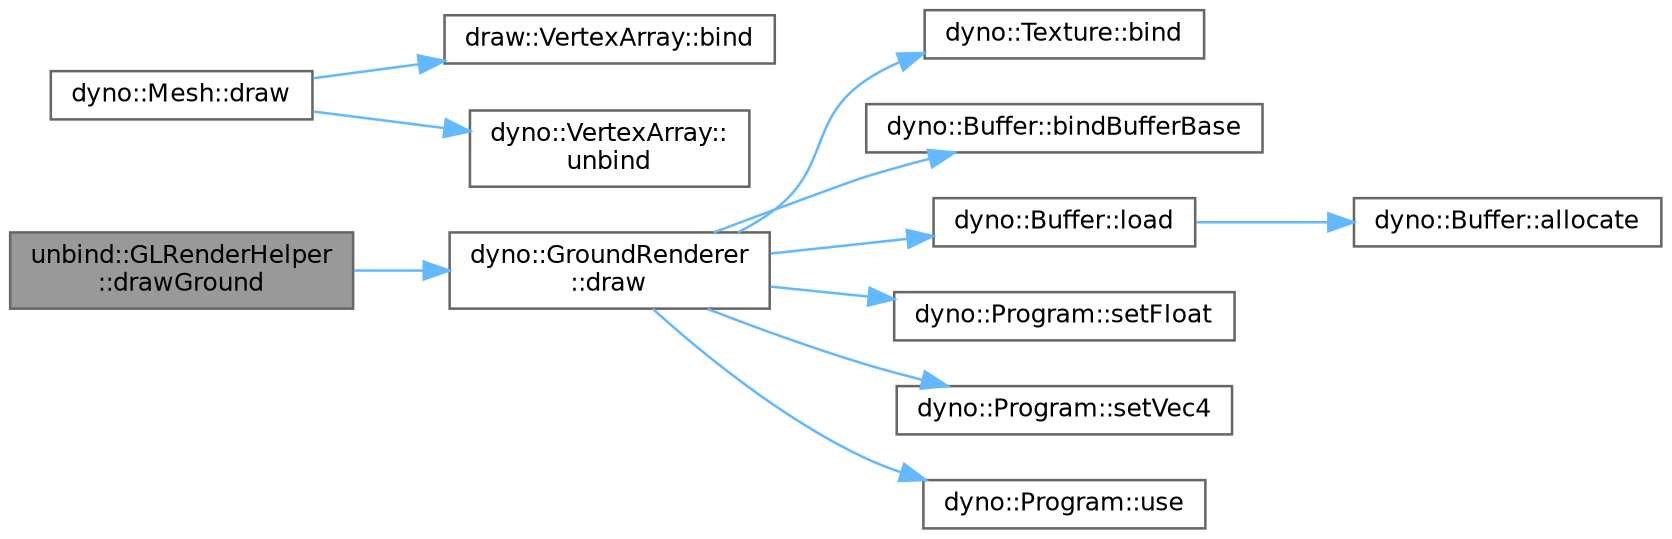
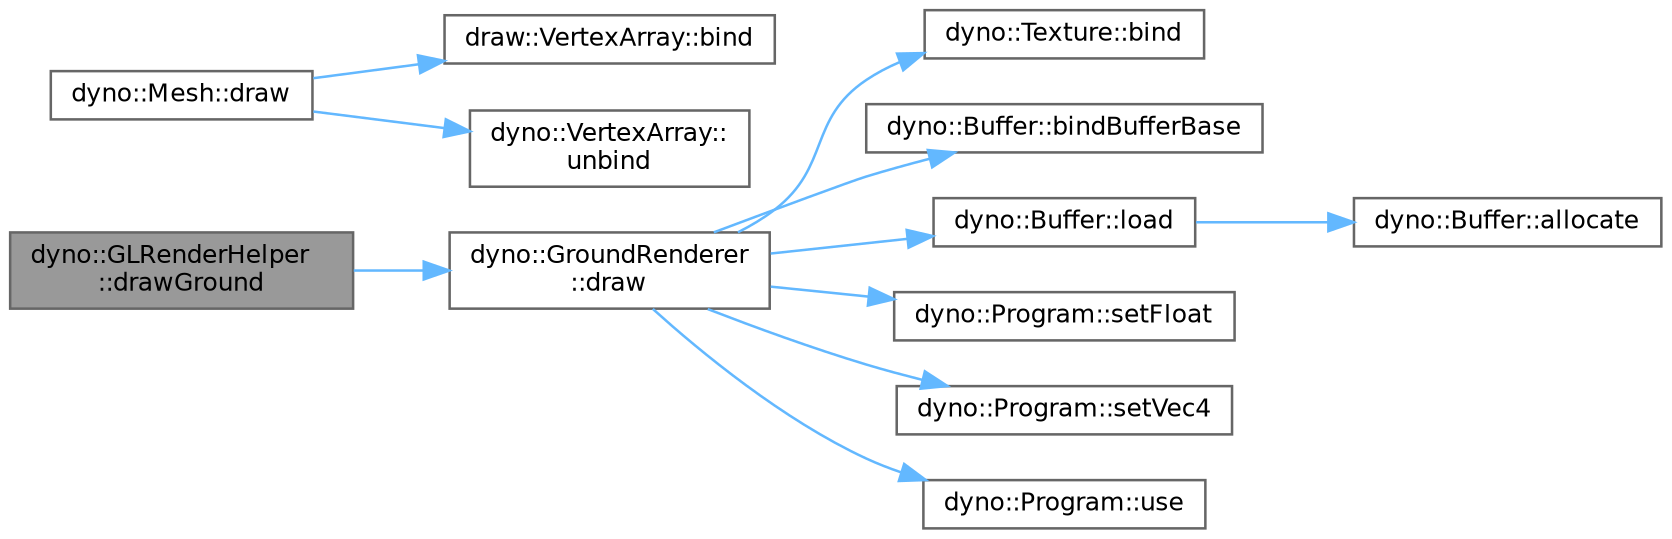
(182, 271) -> (182, 271)
